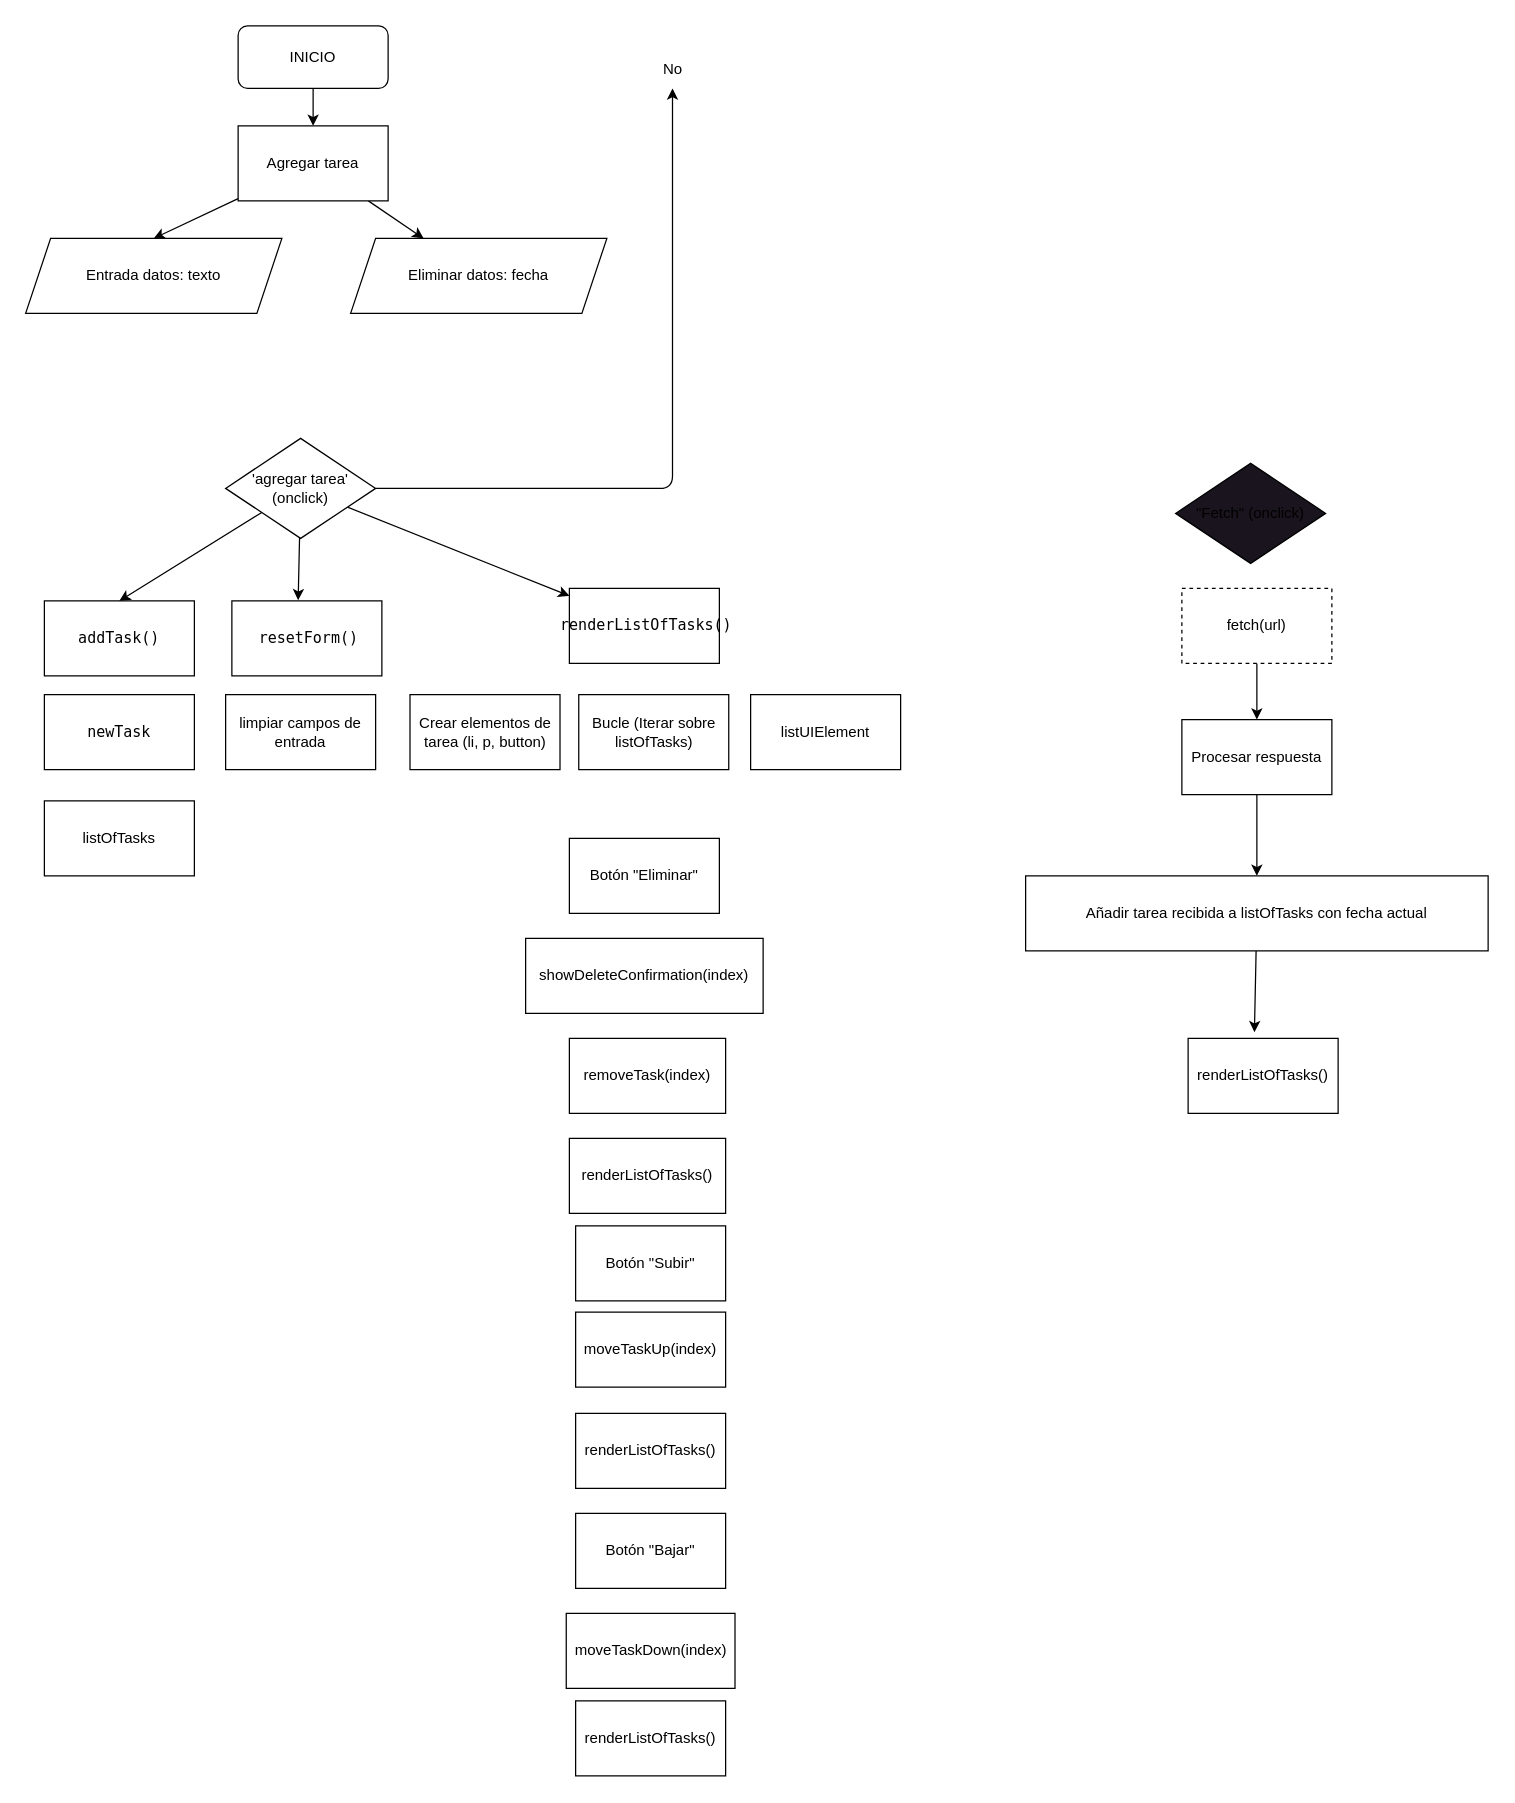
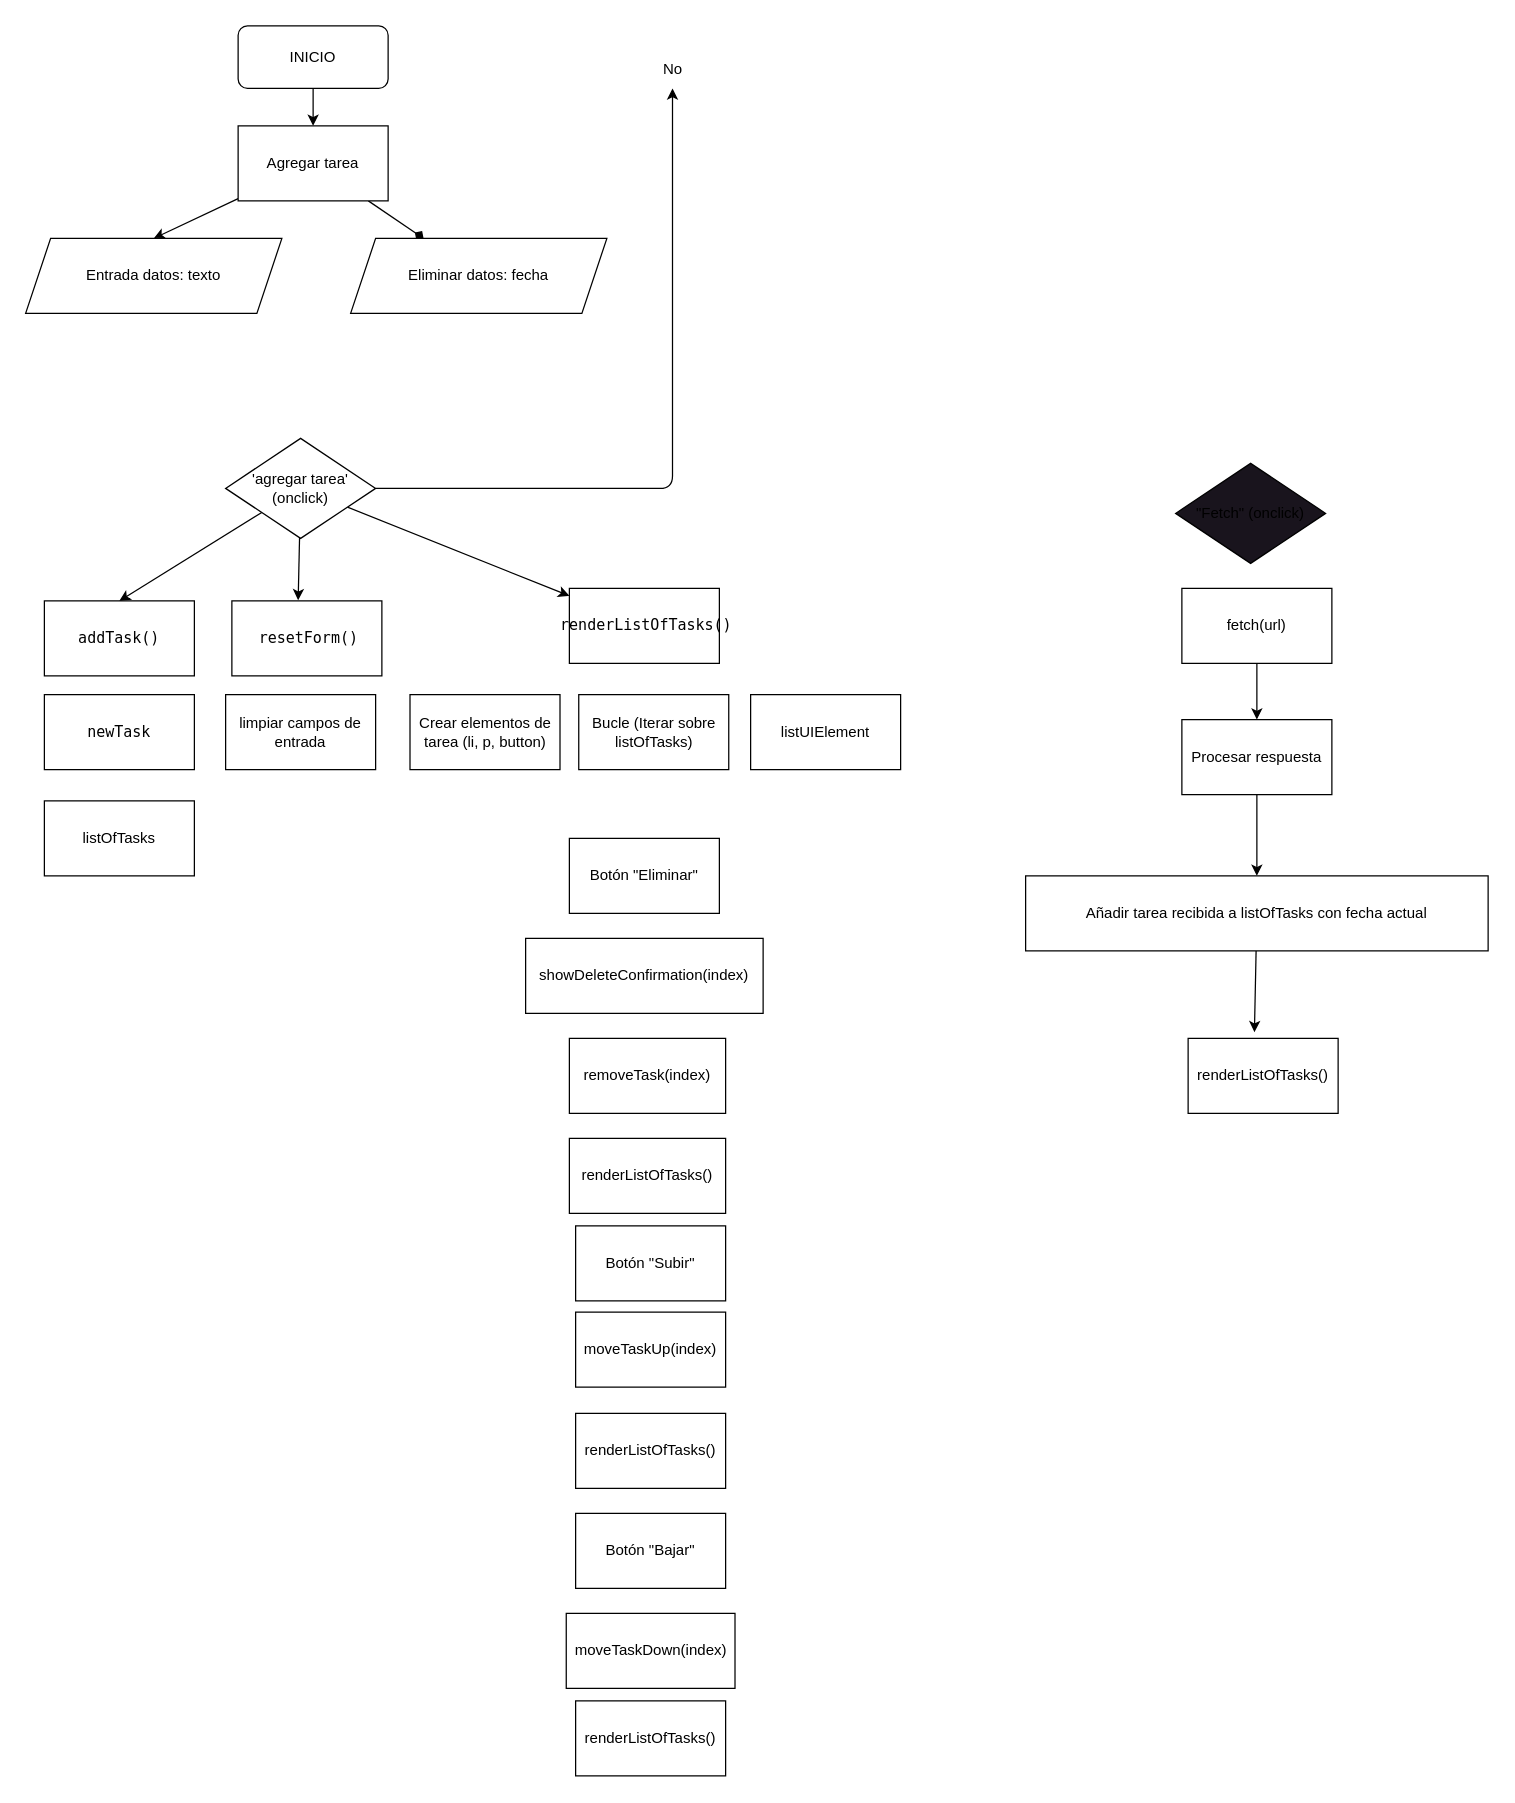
(416, 233) -> (415, 232)
(1257, 626) -> (1257, 626)
